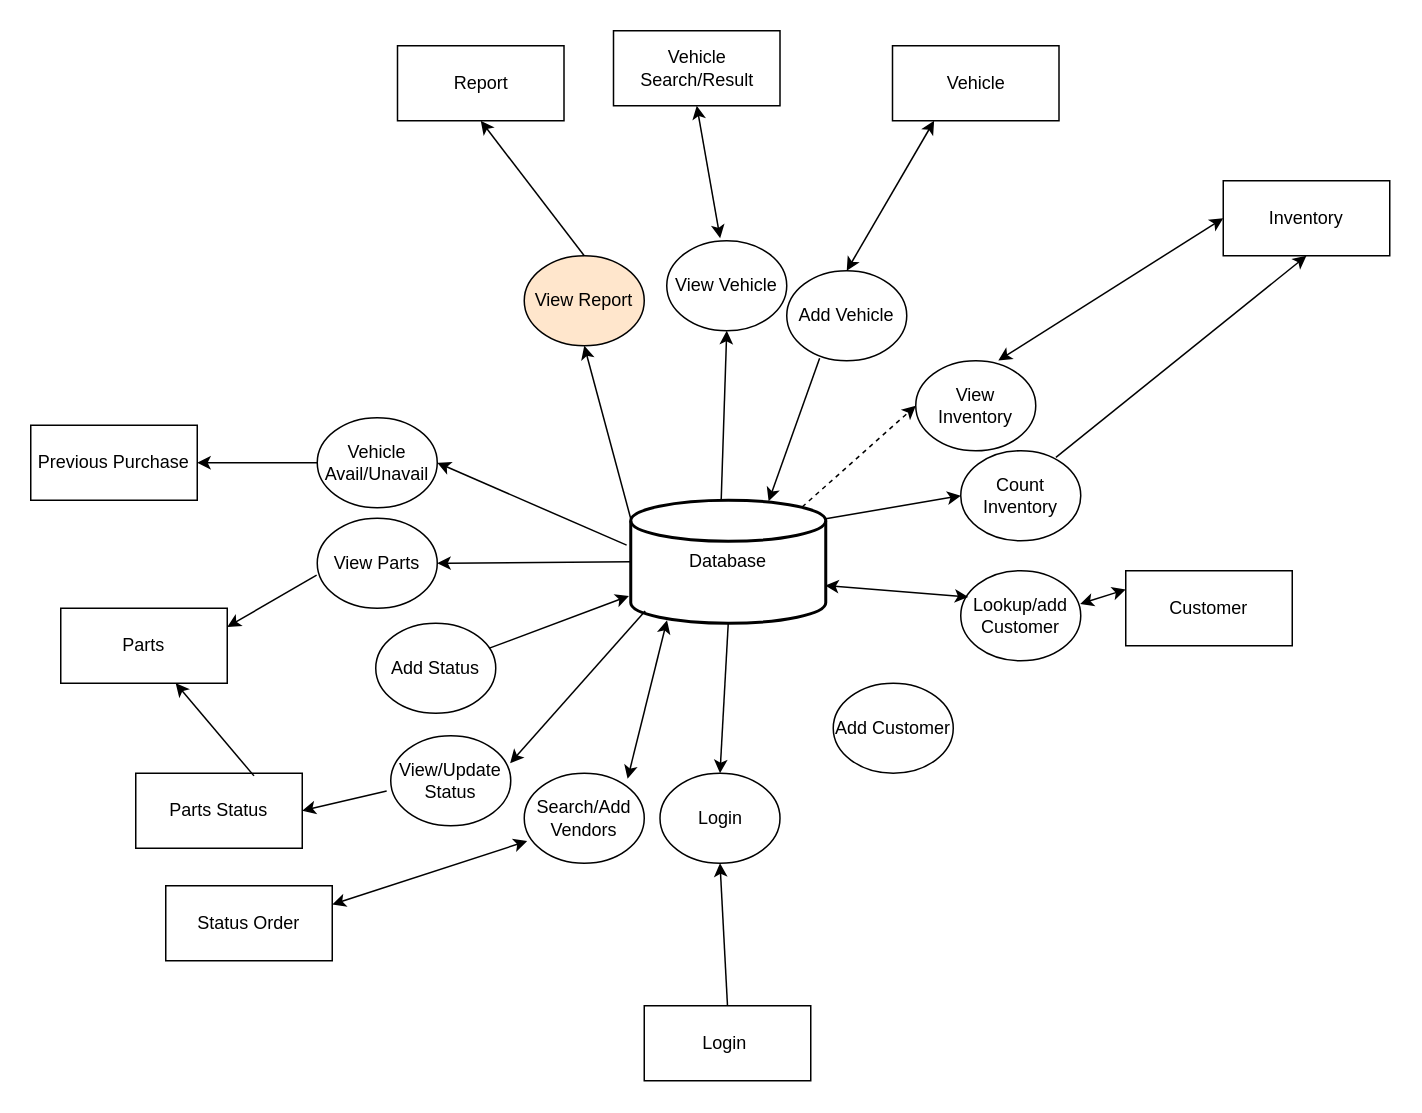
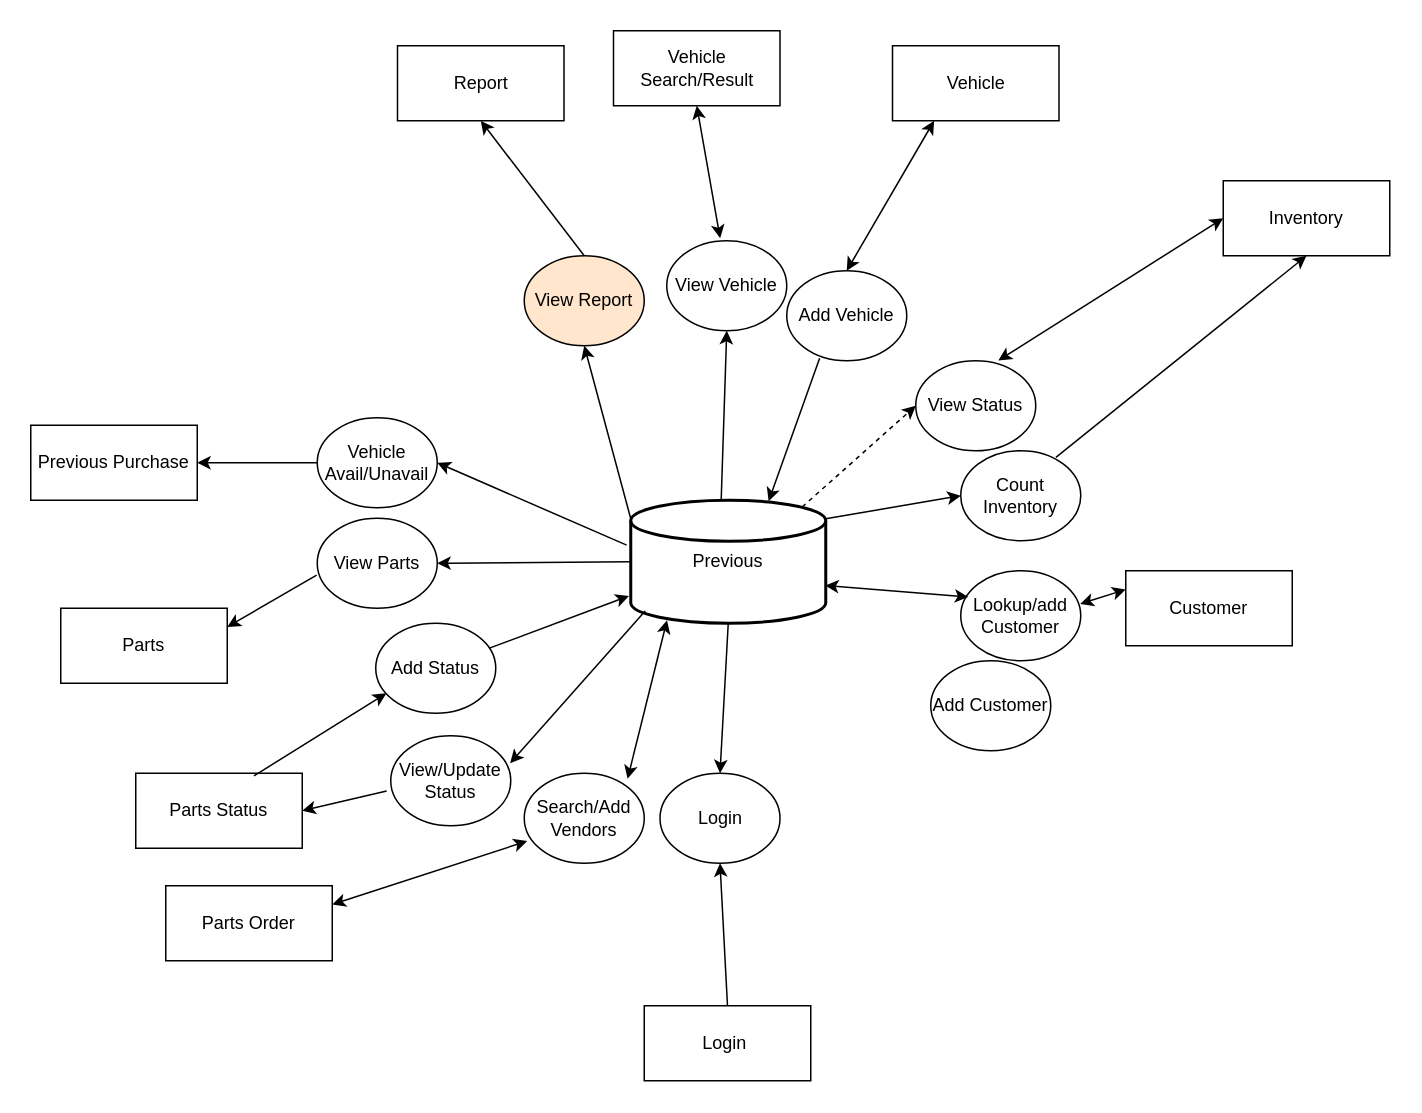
(976, 406) -> (976, 406)
(728, 562) -> (728, 562)
(893, 728) -> (991, 706)
(218, 734) -> (316, 737)
(249, 923) -> (249, 923)
